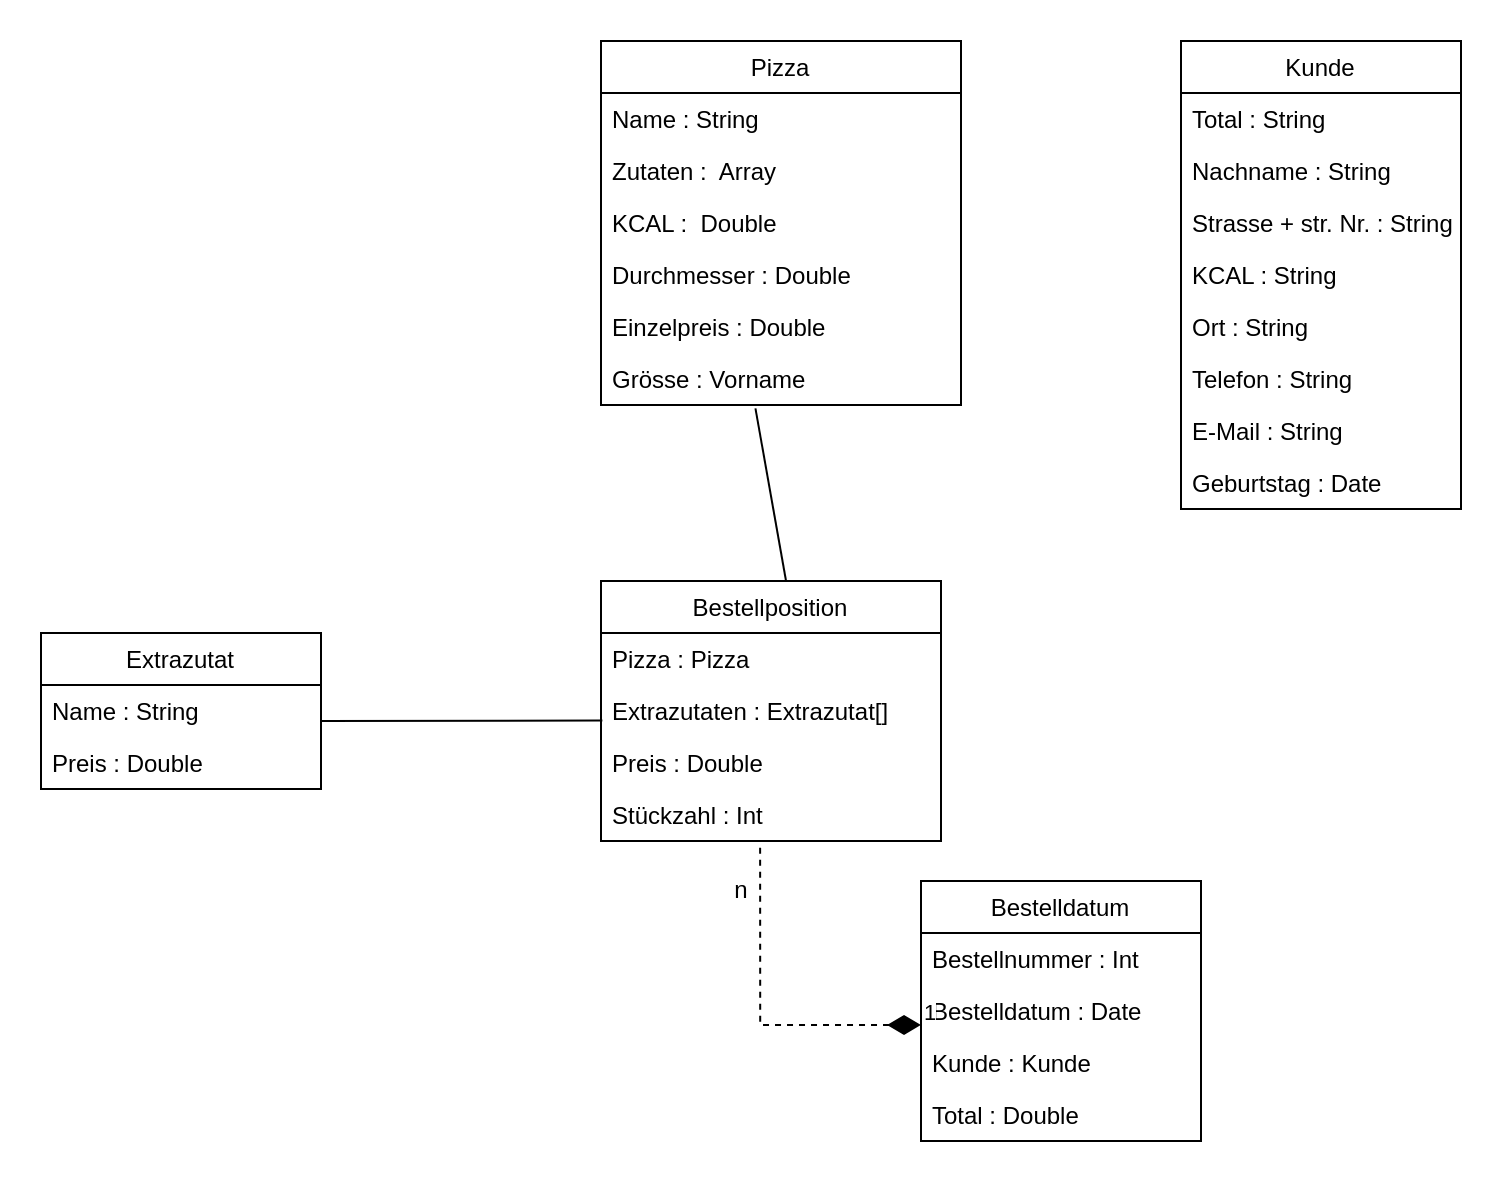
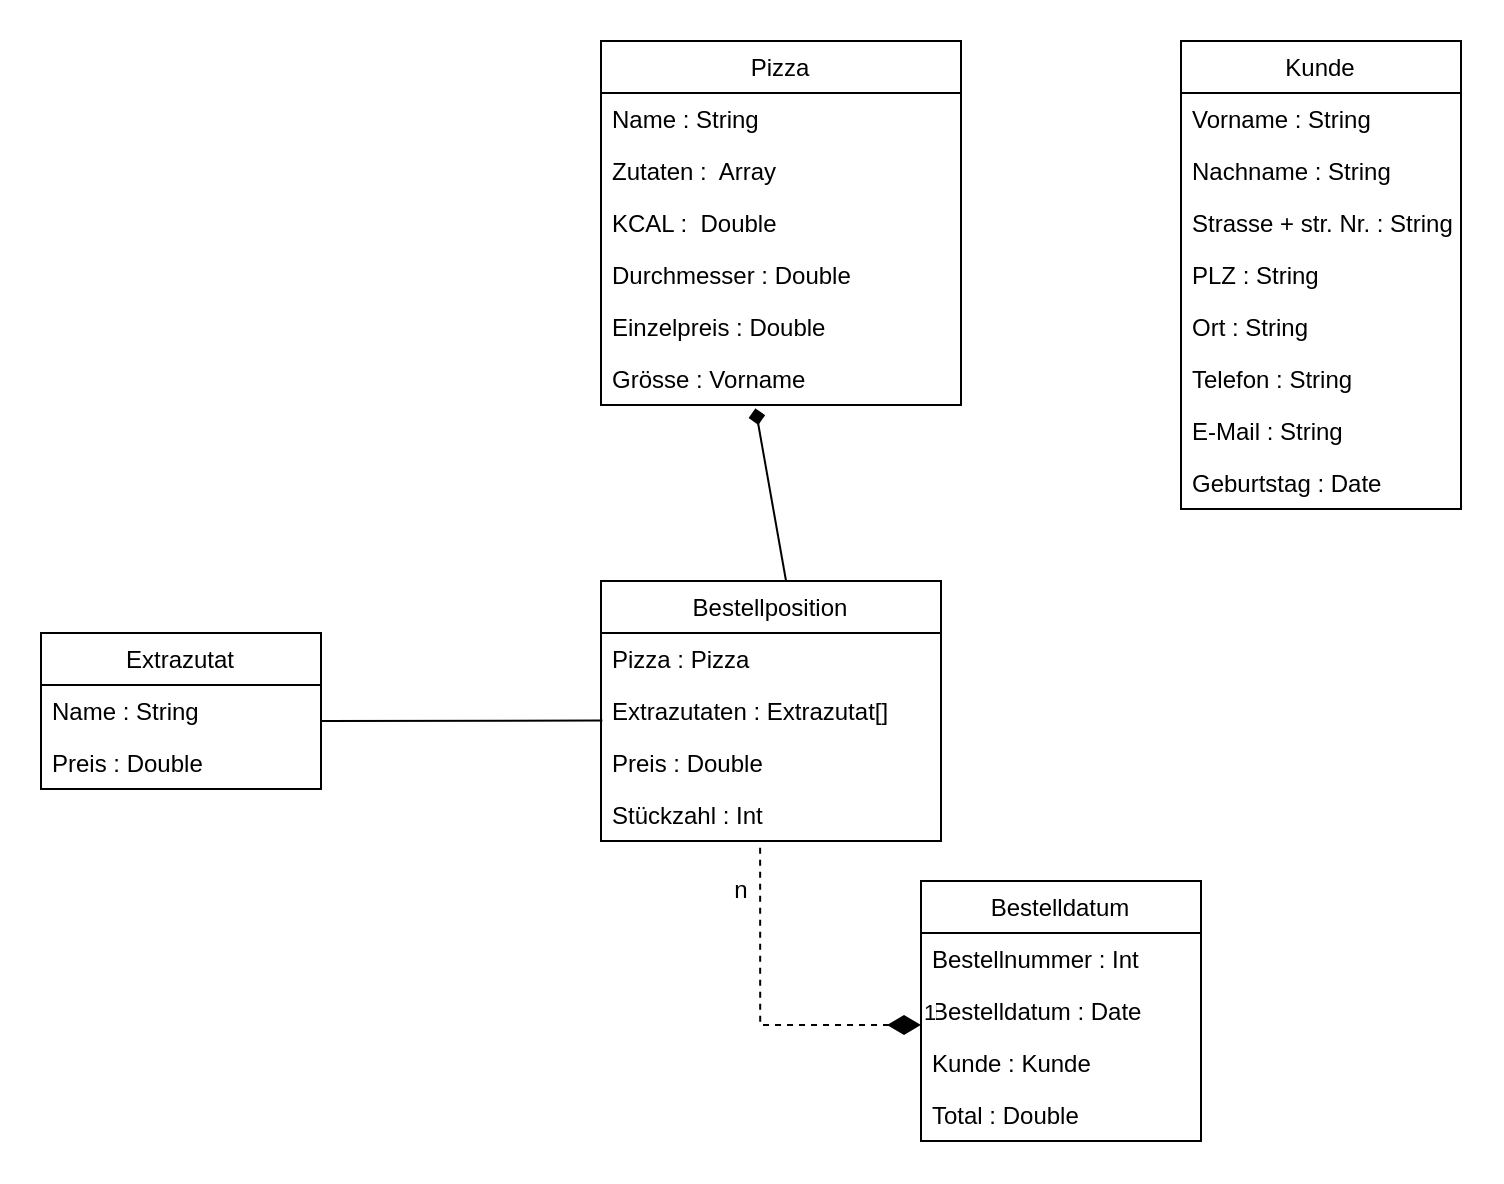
(1270, 120) -> (1287, 120)
(1267, 276) -> (1260, 276)
(757, 417) -> (758, 424)
